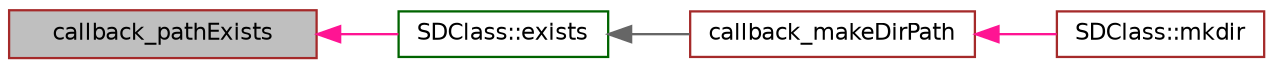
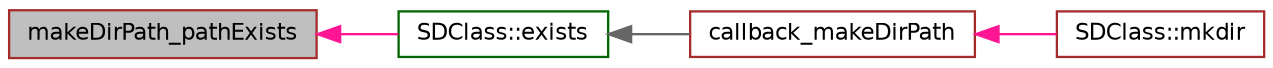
(163, 34) -> (163, 34)
